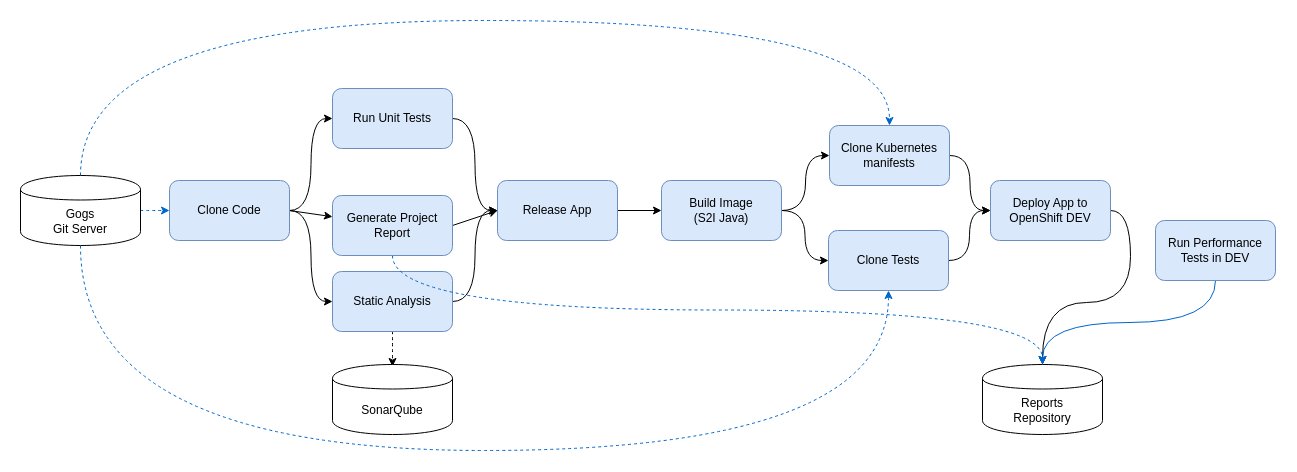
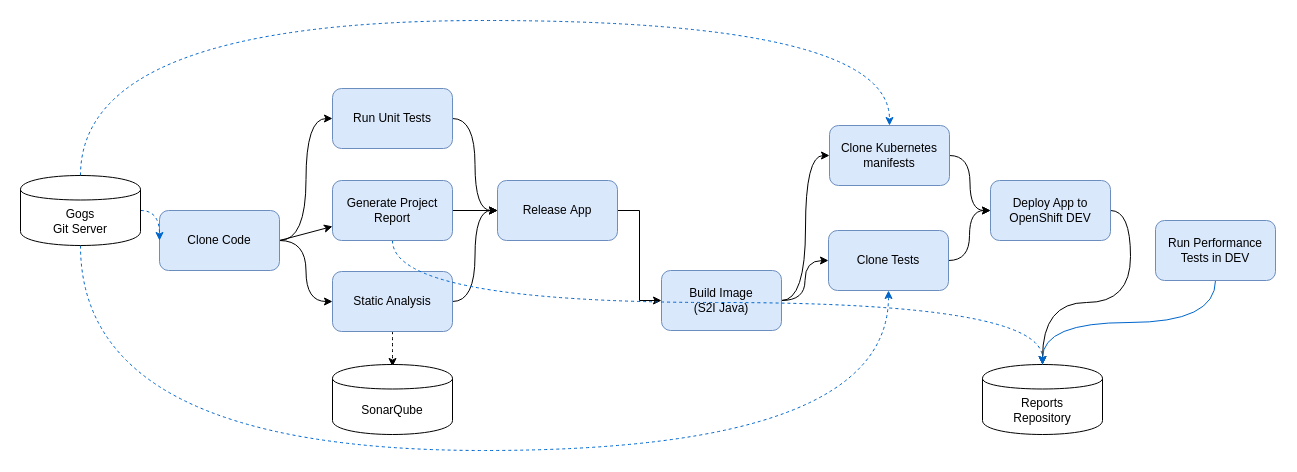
(230, 211) -> (220, 241)
(722, 211) -> (722, 301)
(393, 226) -> (393, 211)
